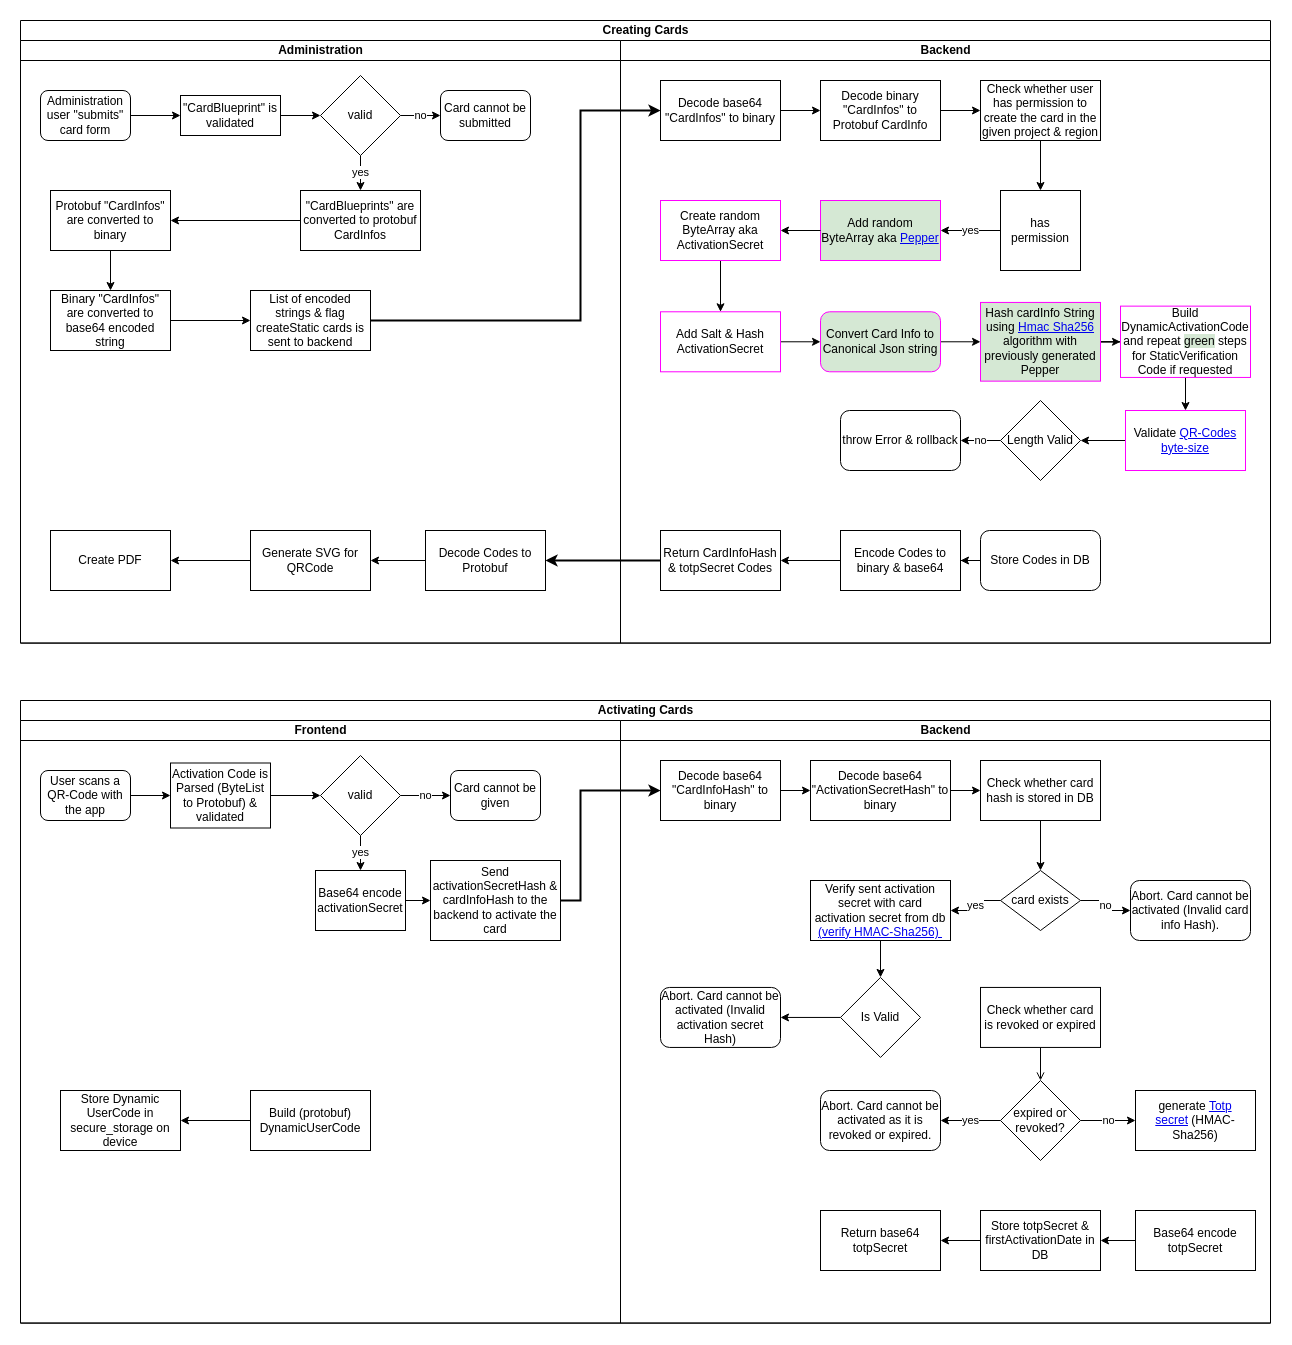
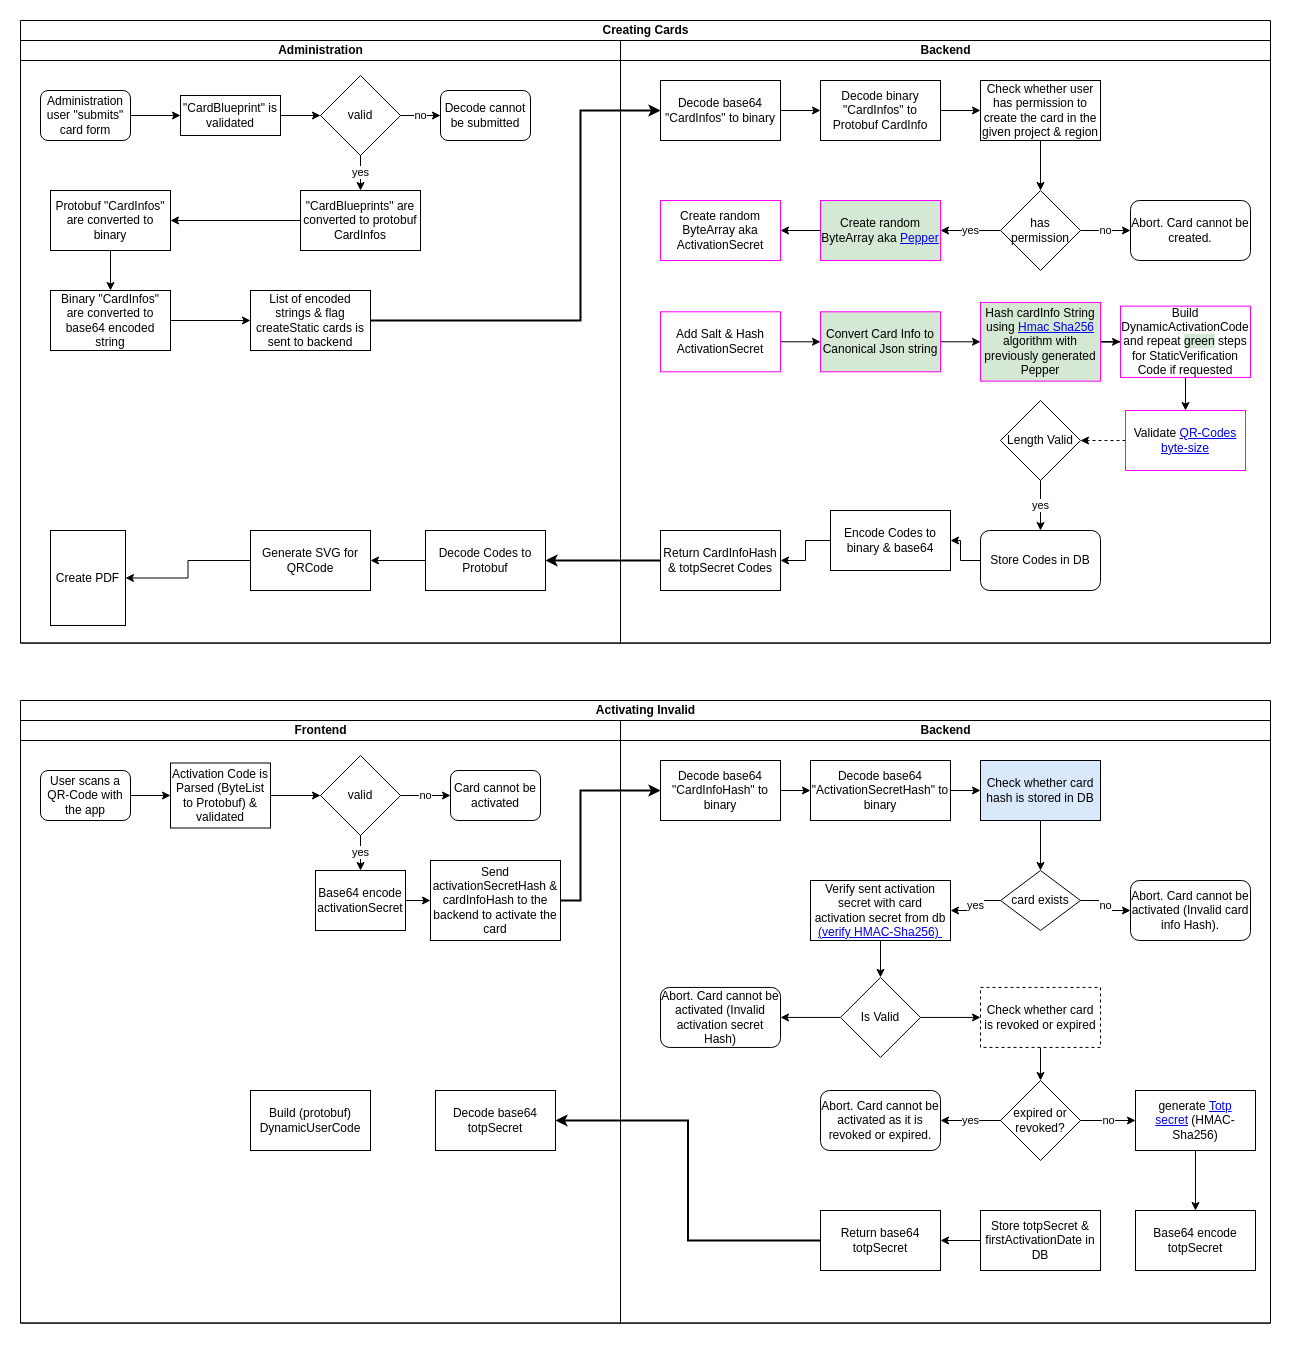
(486, 116) -> (486, 116)
(881, 231) -> (881, 231)
(1041, 231) -> (1041, 231)
none -> (1102, 231)
none -> (1191, 231)
(721, 283) -> none
(881, 342) -> (881, 342)
(901, 441) -> none
(984, 441) -> none
(1106, 441) -> (1106, 441)
none -> (1041, 502)
(111, 561) -> (88, 578)
(901, 561) -> (891, 541)
(646, 711) -> (646, 711)
(1041, 791) -> (1041, 791)
(496, 796) -> (496, 796)
none -> (947, 1017)
(1041, 1017) -> (1041, 1017)
(1041, 1074) -> (1041, 1072)
(121, 1121) -> none
(219, 1121) -> none
none -> (496, 1121)
none -> (1196, 1177)
none -> (688, 1185)
(1117, 1241) -> none
